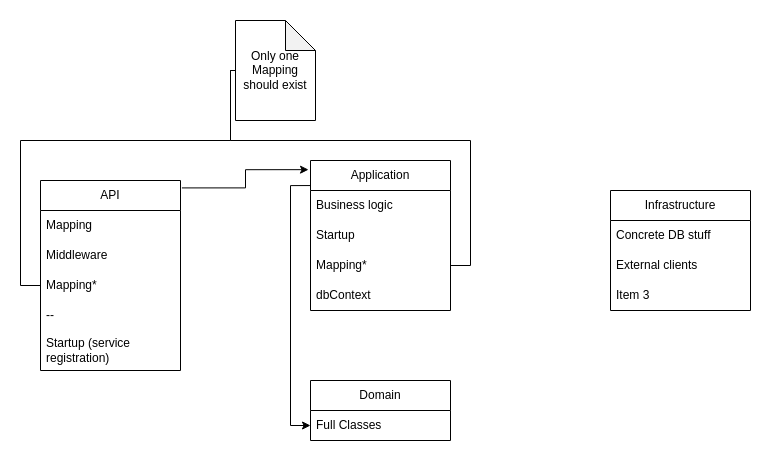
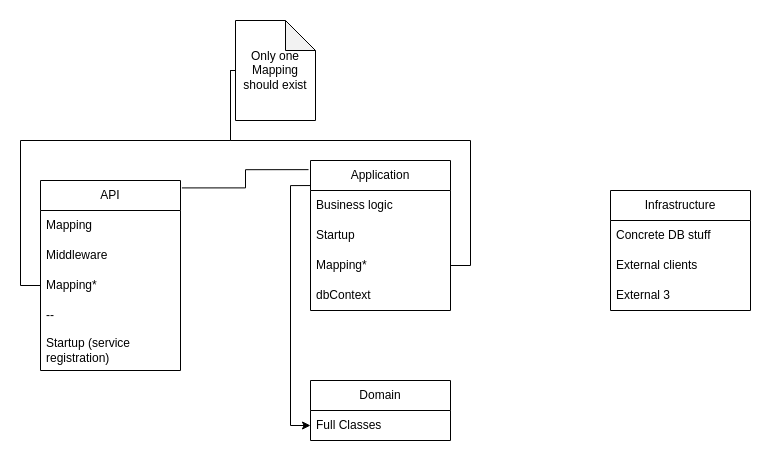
(300, 170) -> (303, 170)
(635, 296) -> (647, 296)
